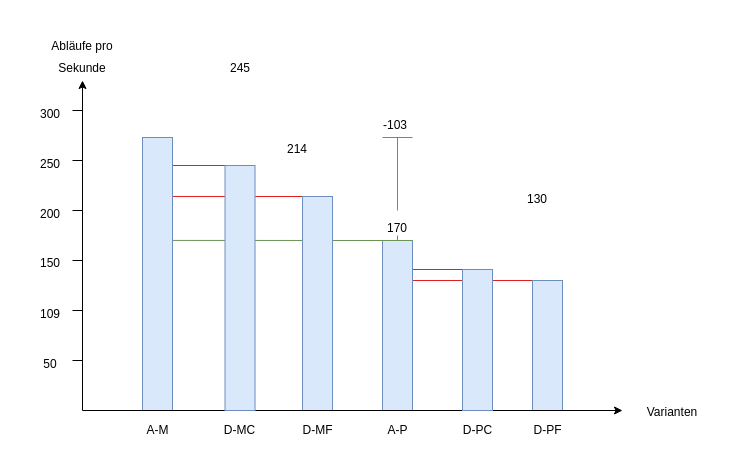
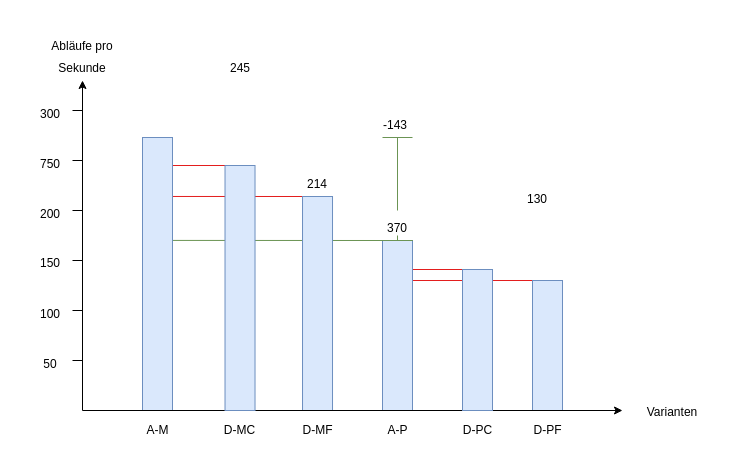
(396, 126) -> (396, 126)
(298, 150) -> (318, 185)
(51, 165) -> (51, 165)
(398, 229) -> (398, 229)
(51, 315) -> (51, 315)
